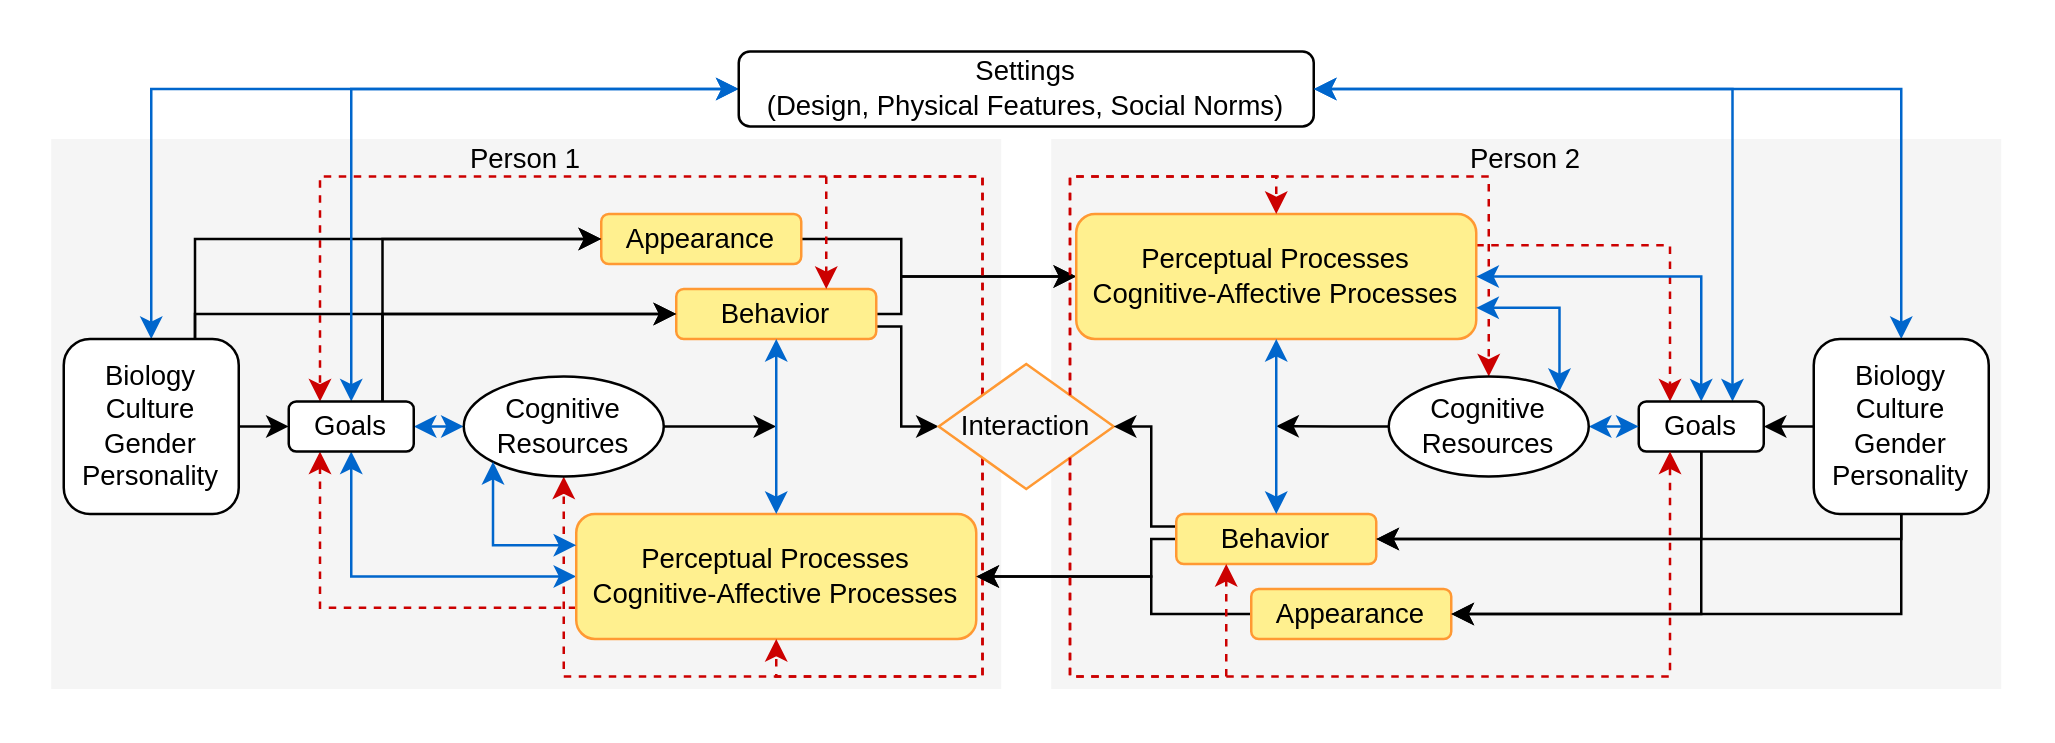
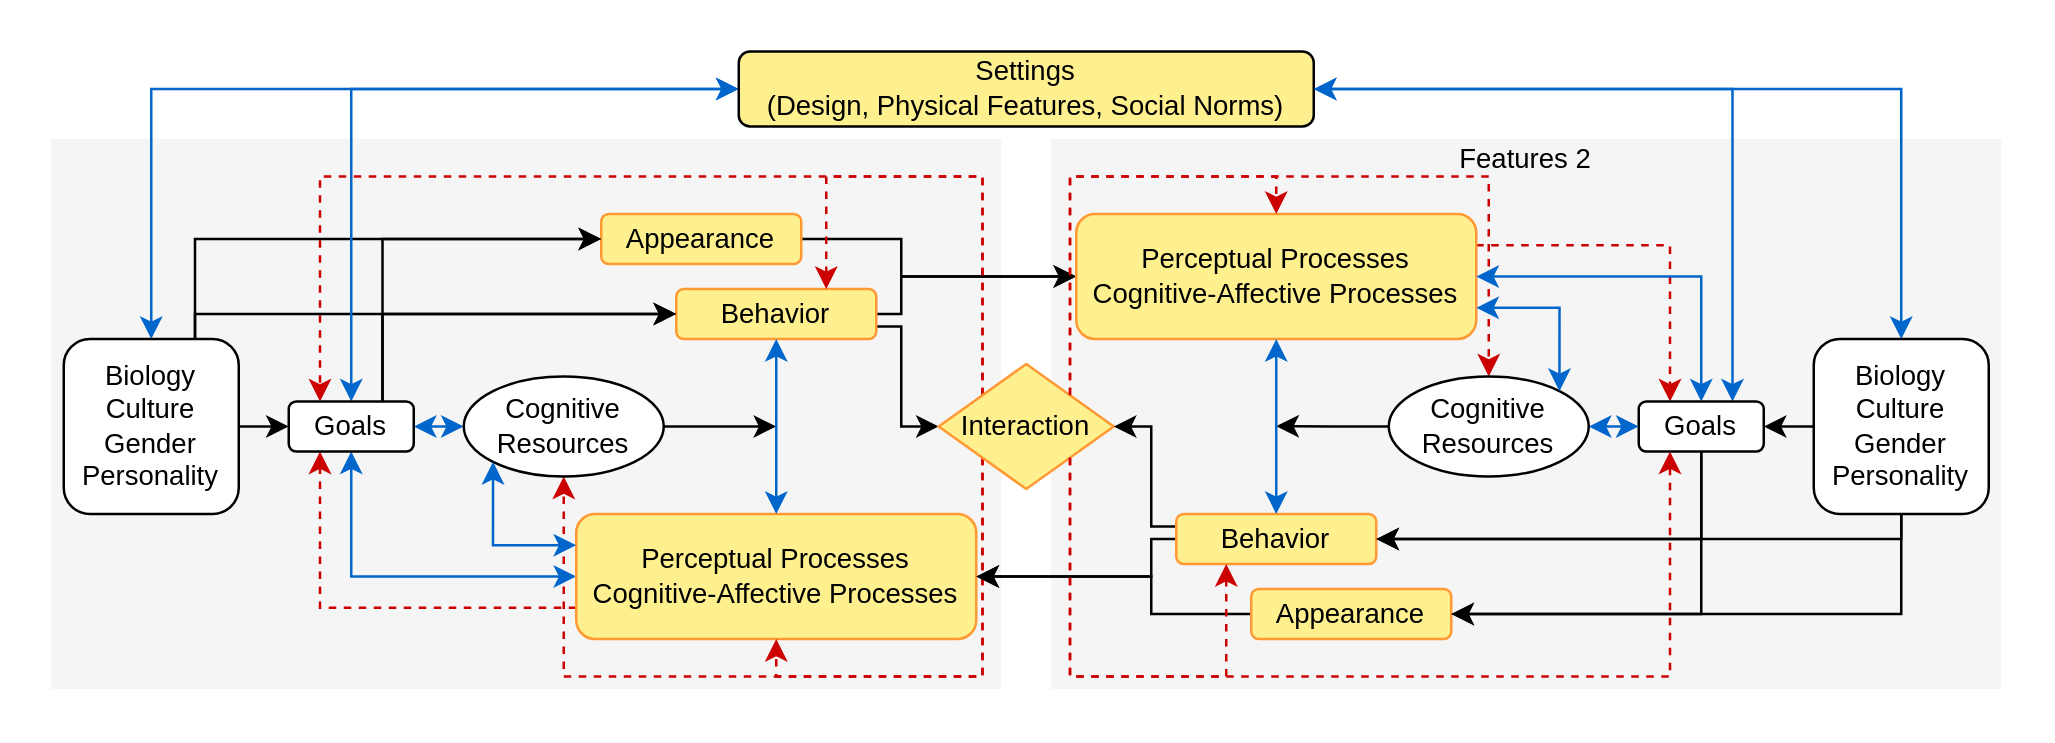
(1026, 89) -> (1026, 89)
(526, 158) -> none
(1526, 159) -> (1526, 159)
(1026, 426) -> (1026, 426)
